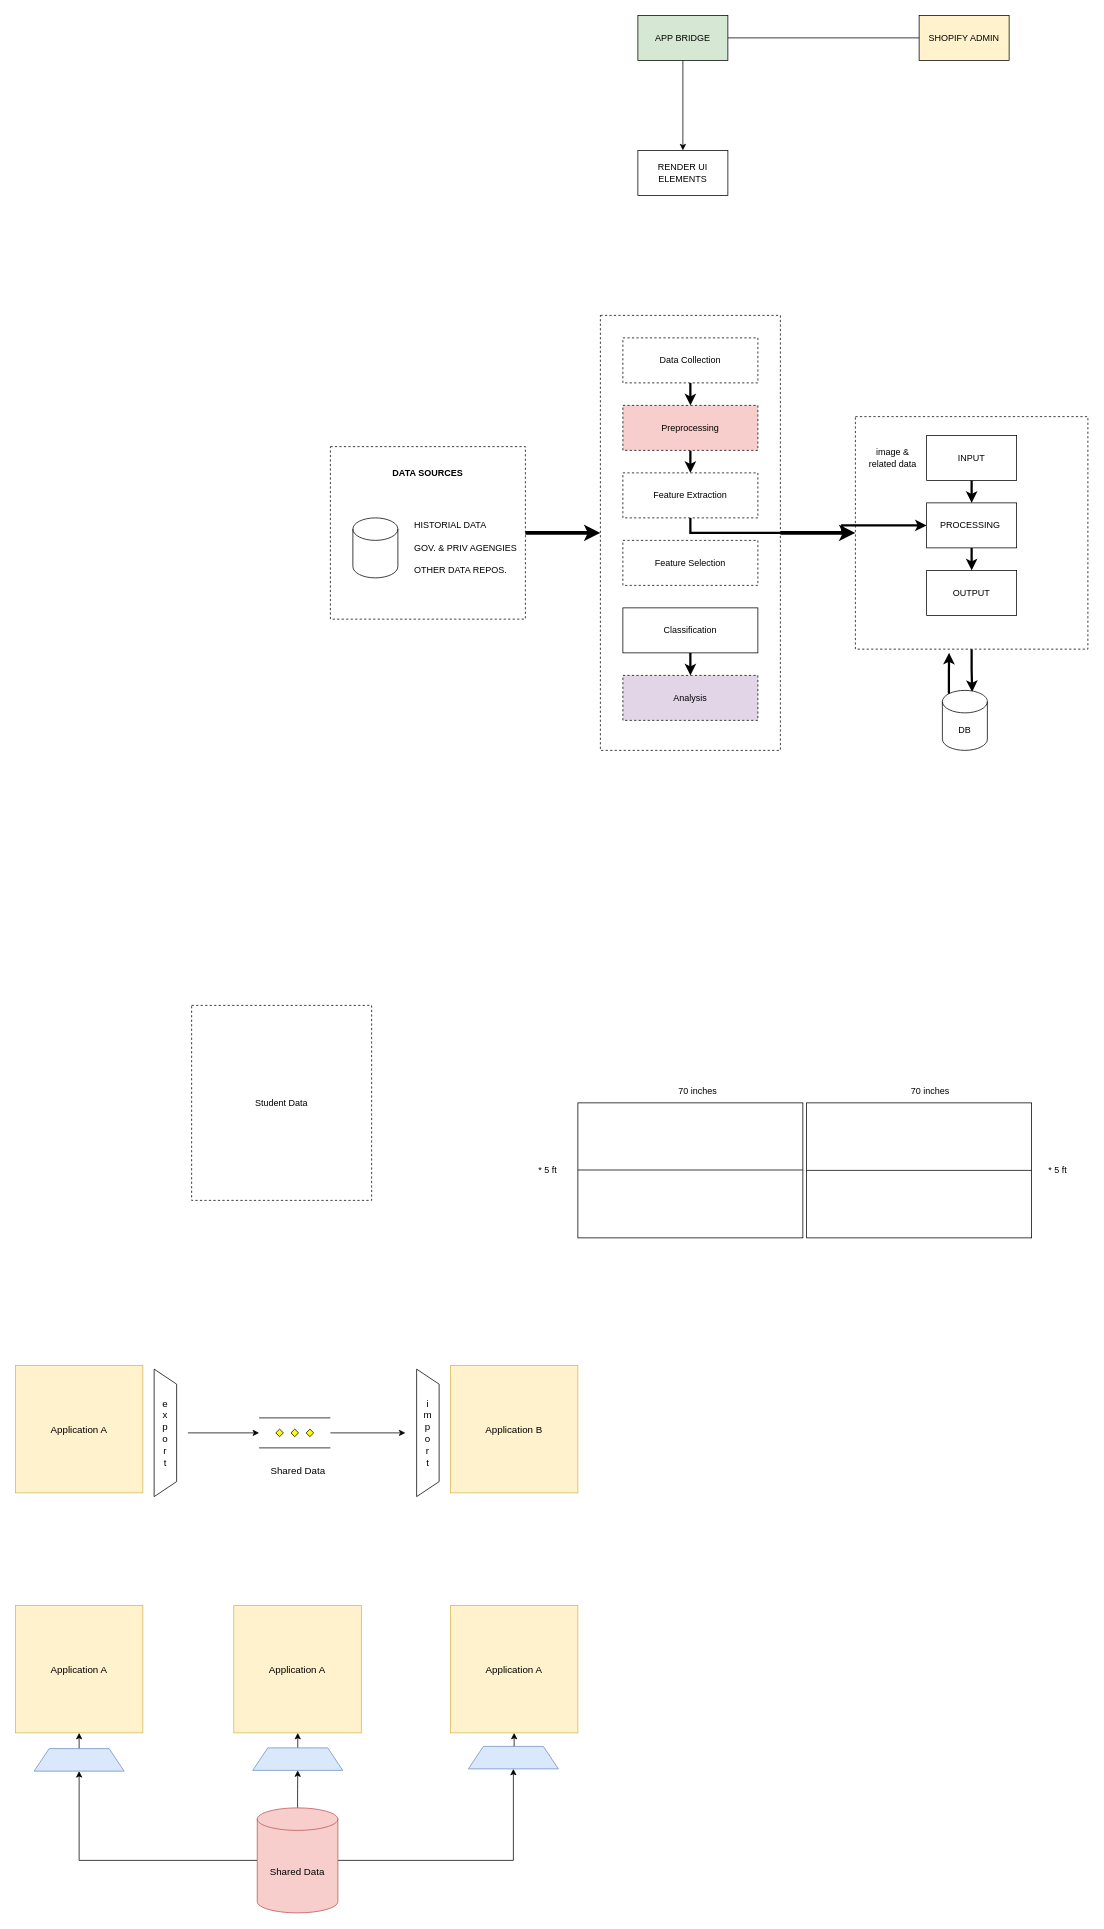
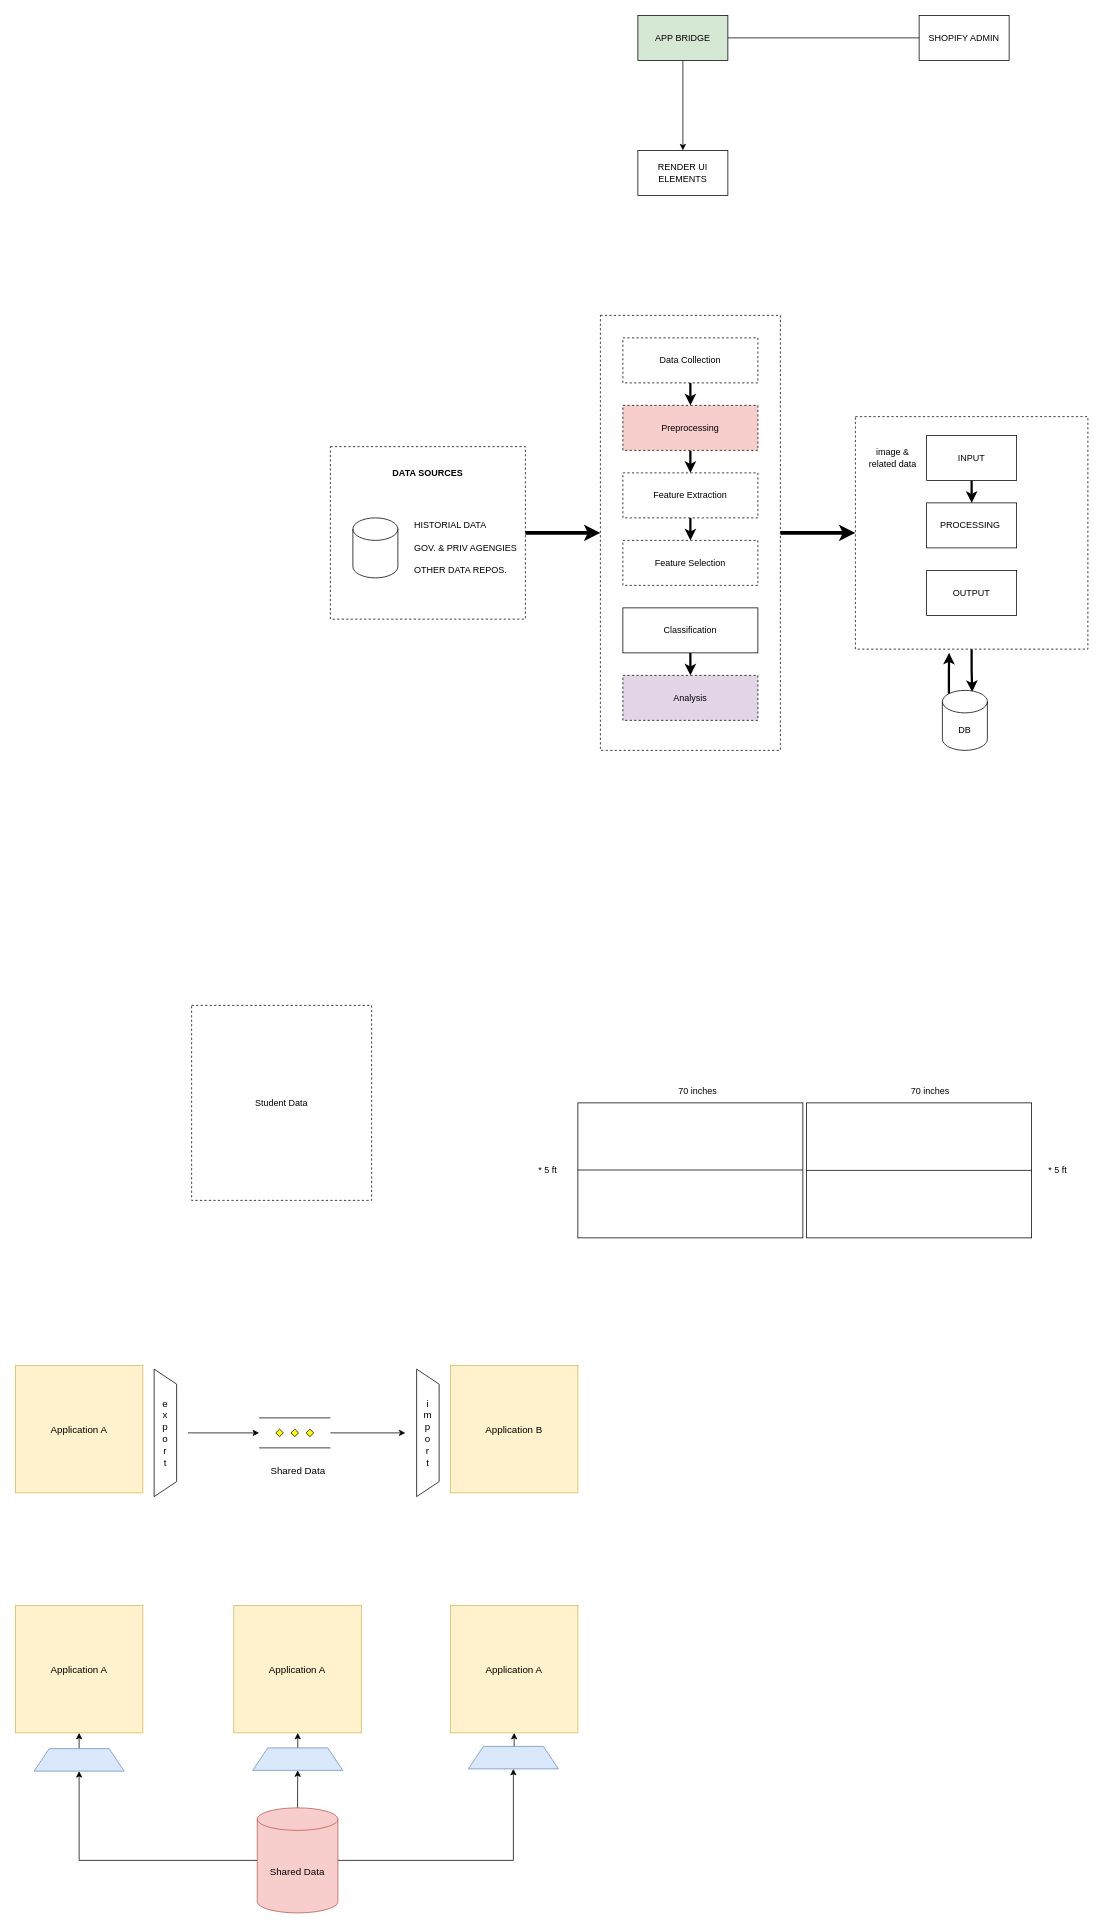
(964, 38) -> (964, 38)
(732, 533) -> (690, 529)
(972, 562) -> none
